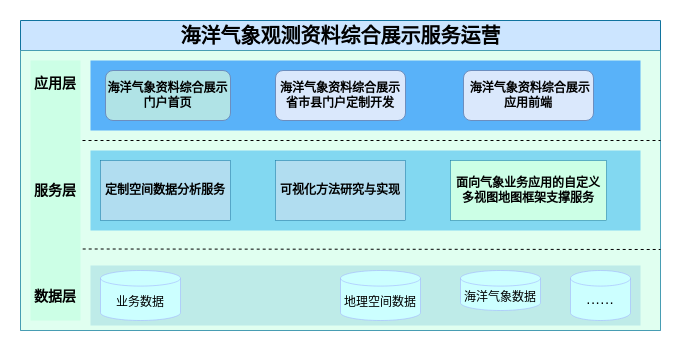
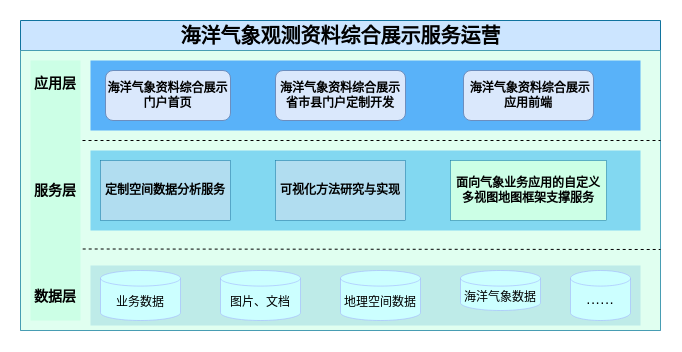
(168, 96) -> (168, 96)
none -> (261, 296)
